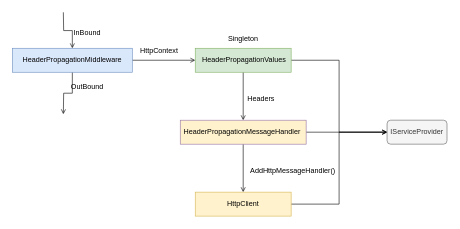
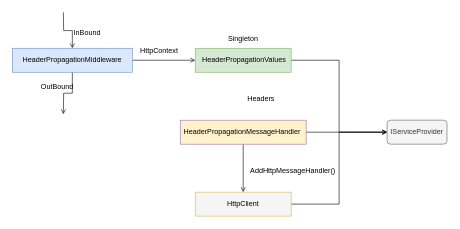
(87, 87) -> (57, 87)
(243, 96) -> none
(243, 204) -> (243, 204)
